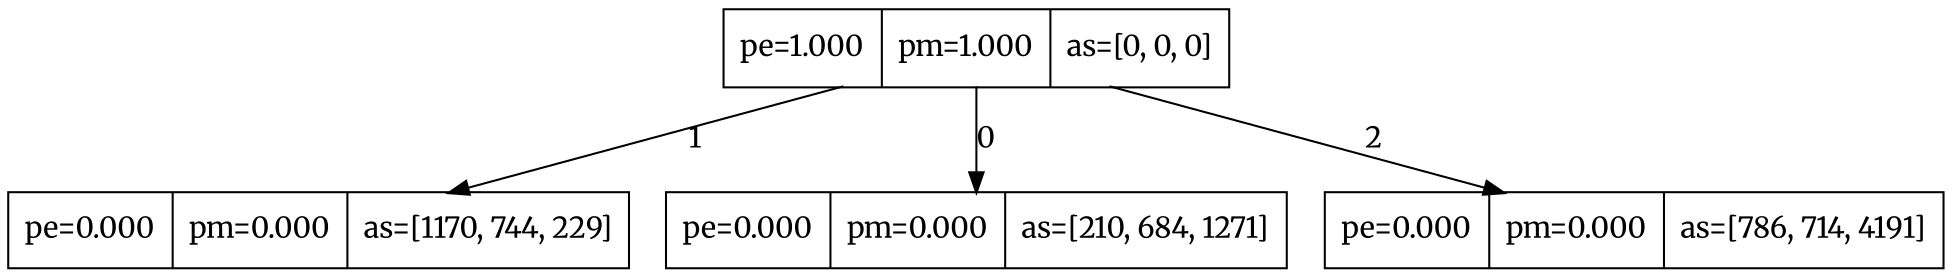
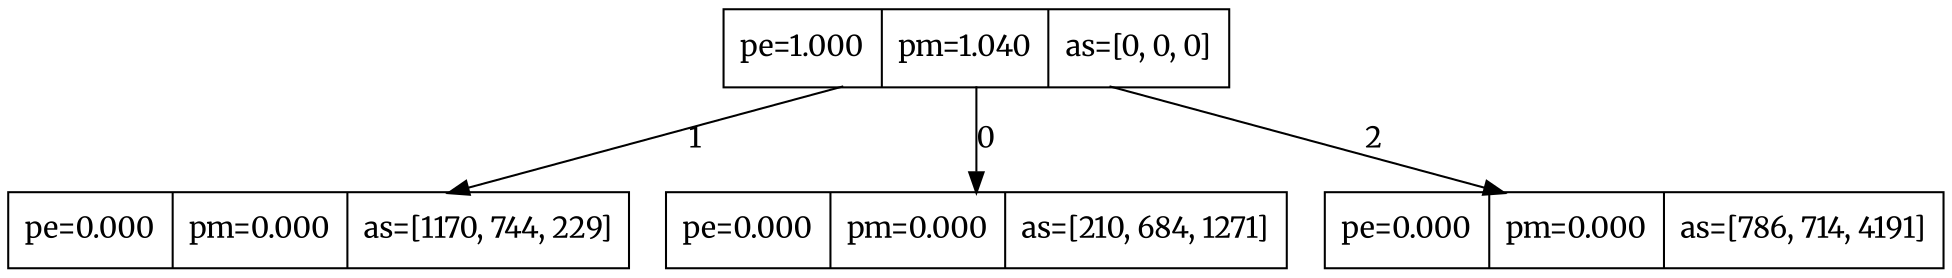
(966, 47) -> (965, 47)
